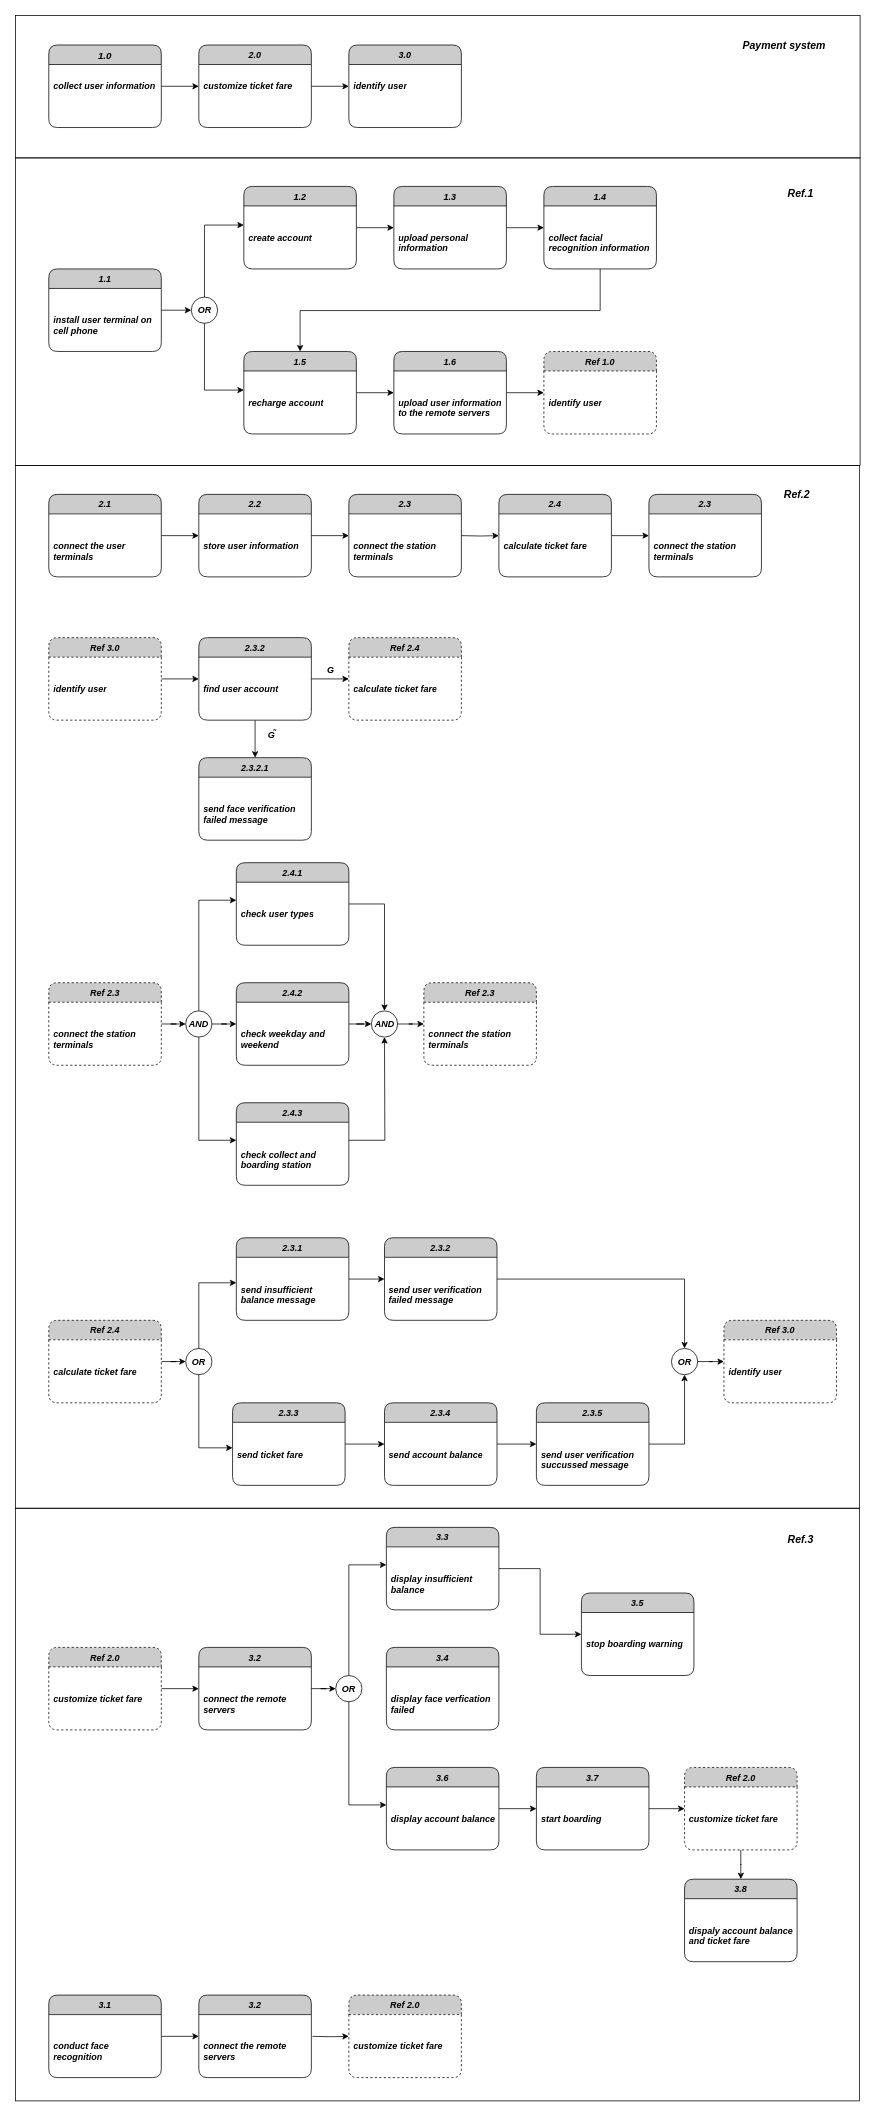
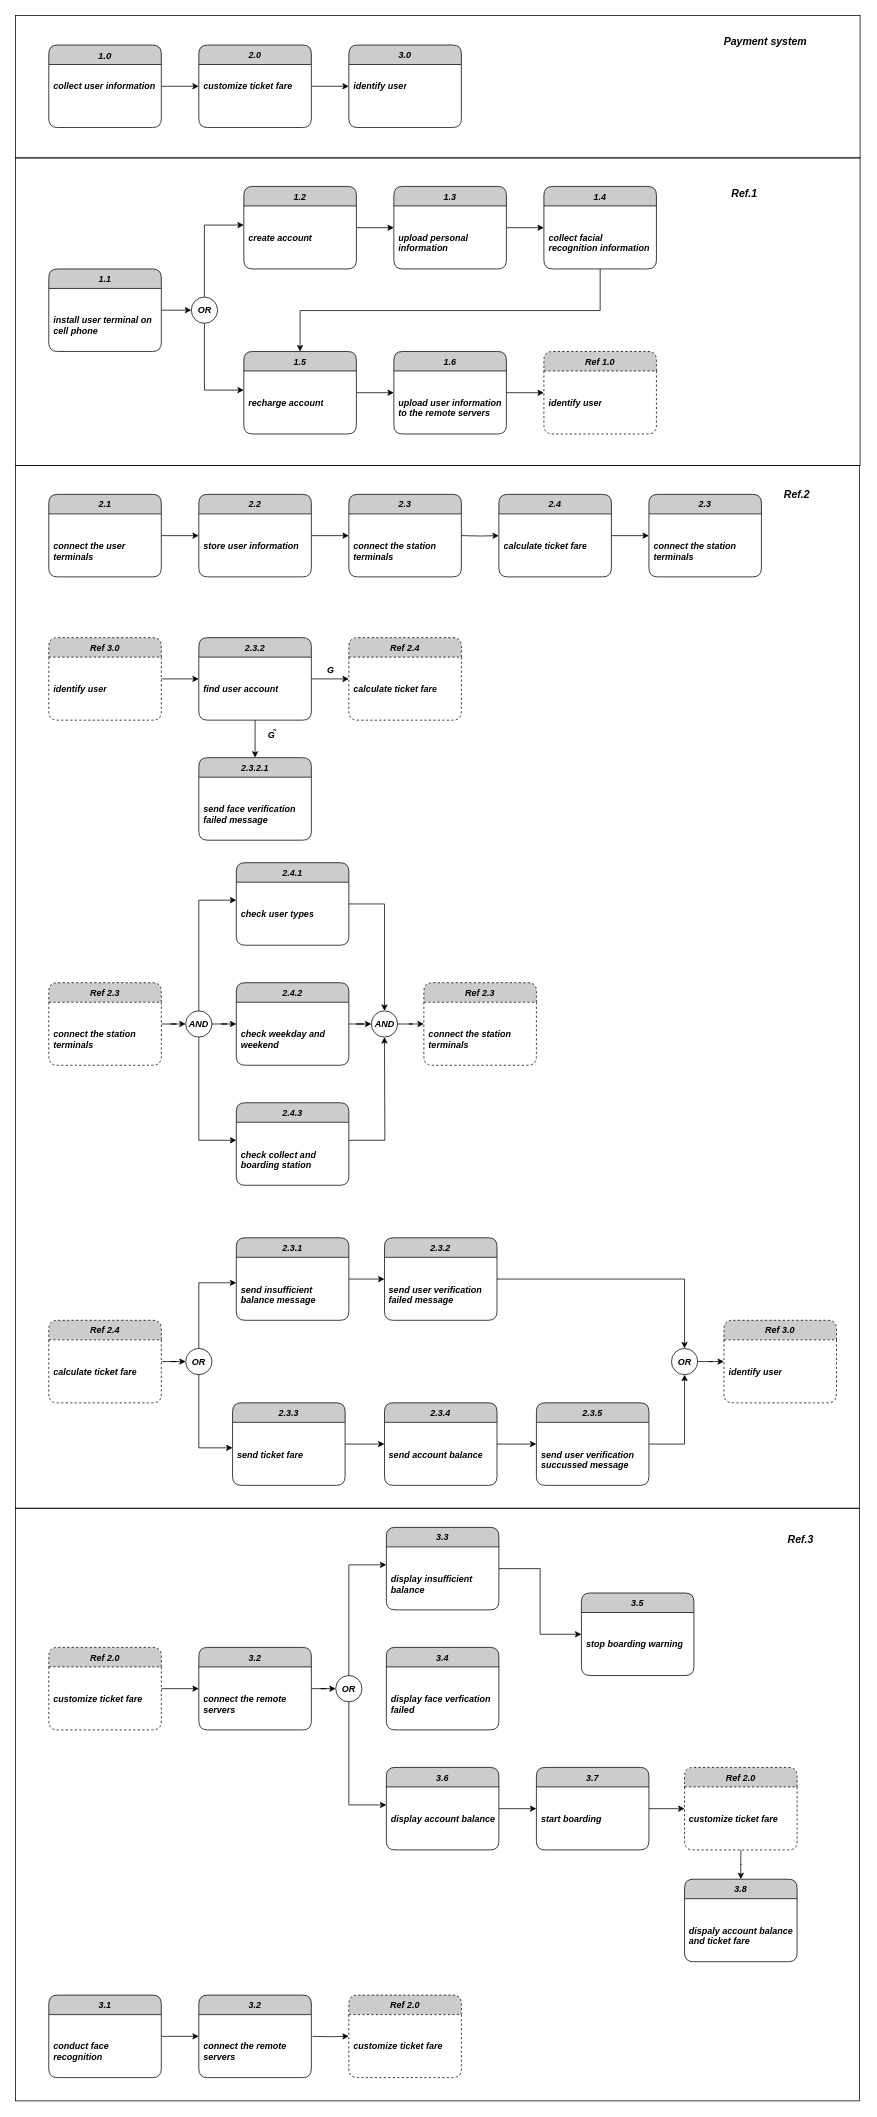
(784, 45) -> (765, 41)
(801, 194) -> (744, 194)
